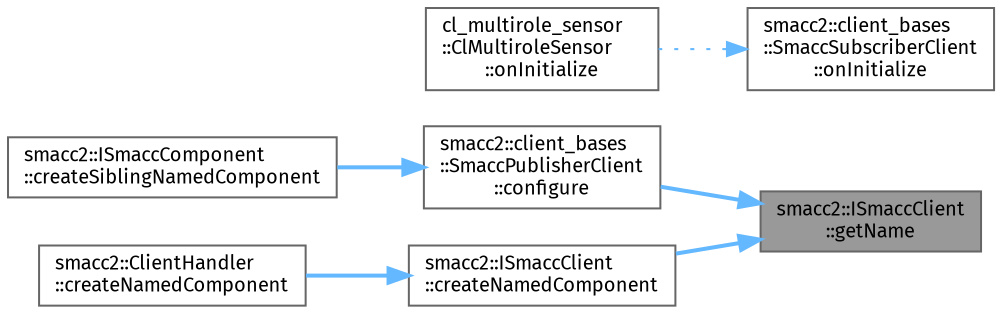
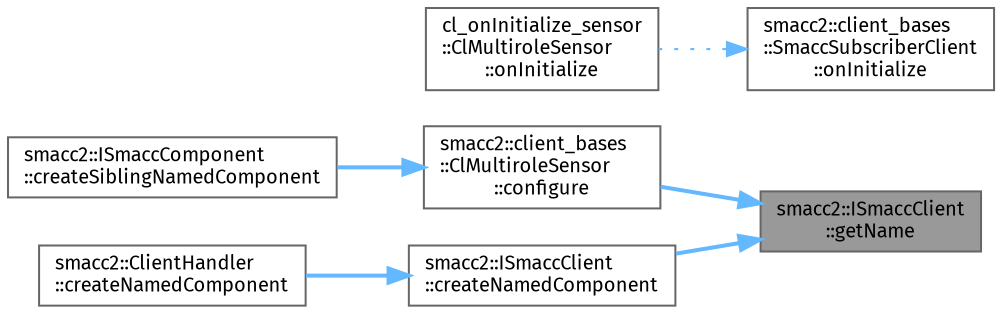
(542, 49) -> (542, 49)
(542, 167) -> (542, 167)
